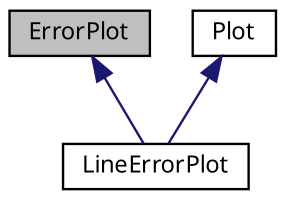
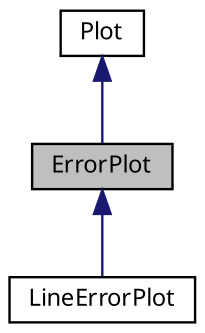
(189, 111) -> (102, 112)
